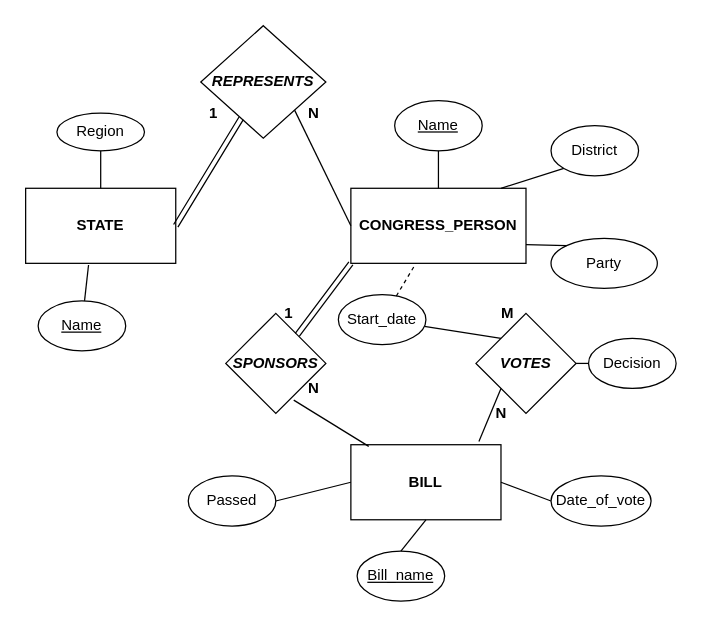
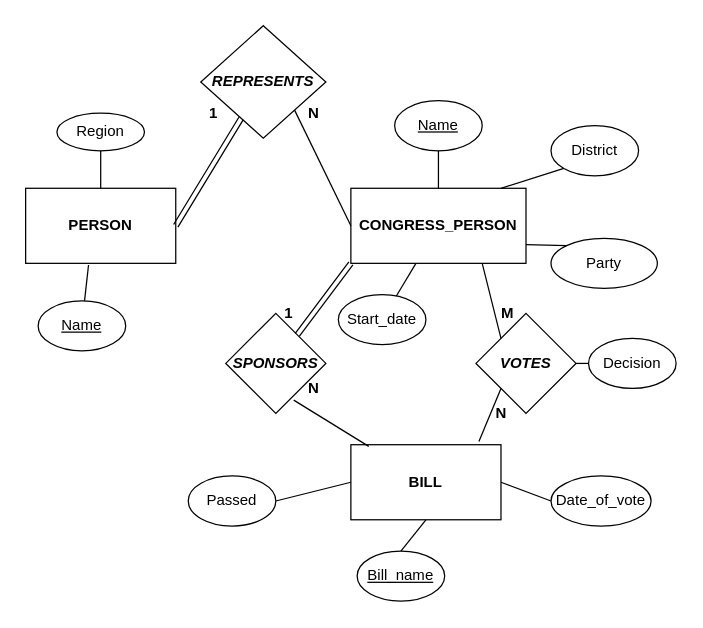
(101, 226) -> (101, 226)
(406, 279) -> (406, 279)
(463, 332) -> (491, 301)
